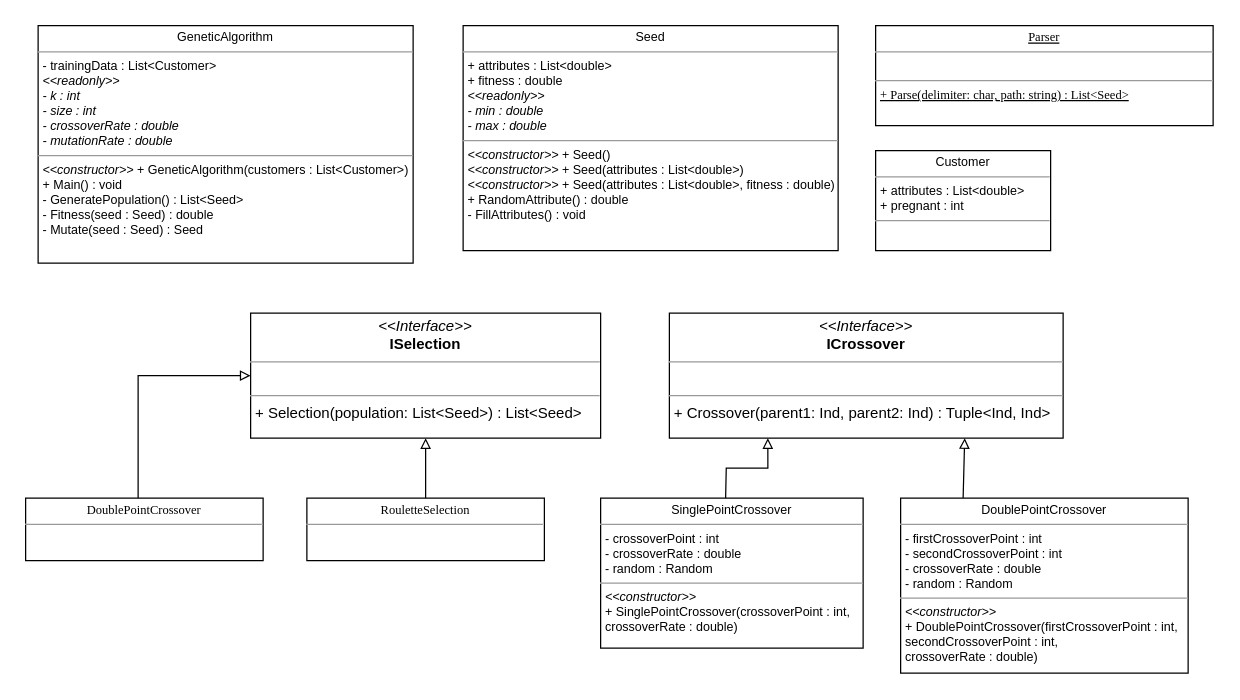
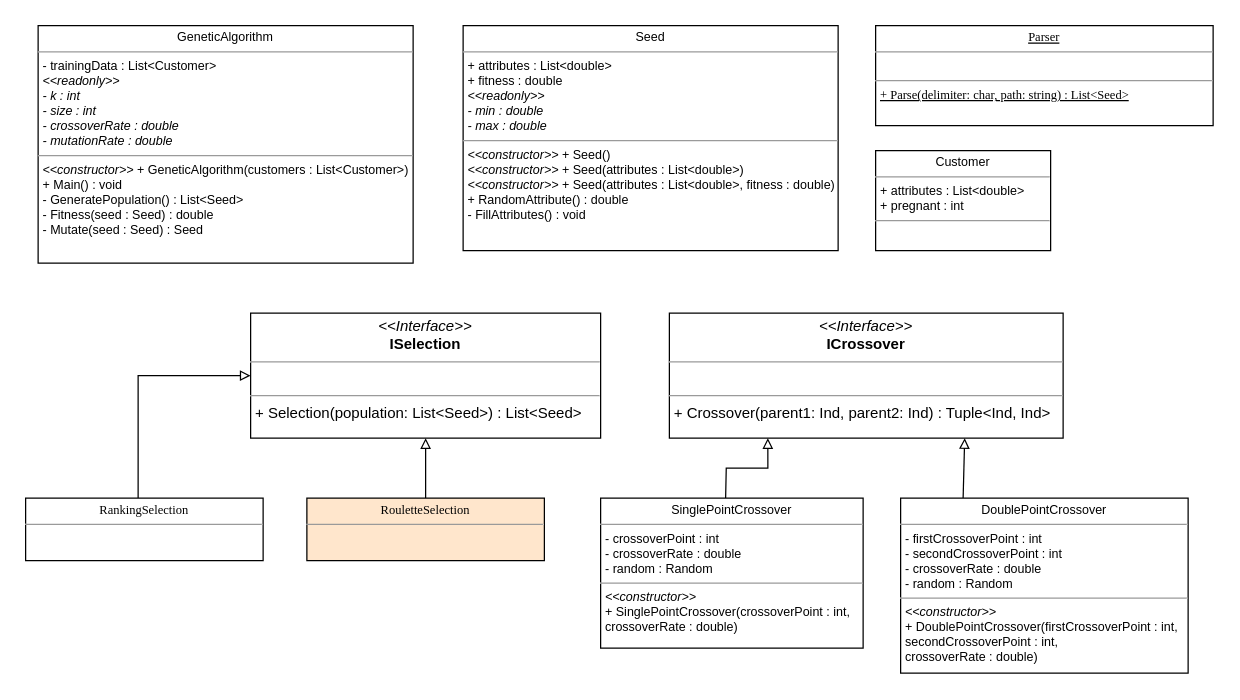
(106, 507) -> (87, 507)
(426, 529) -> (426, 529)
